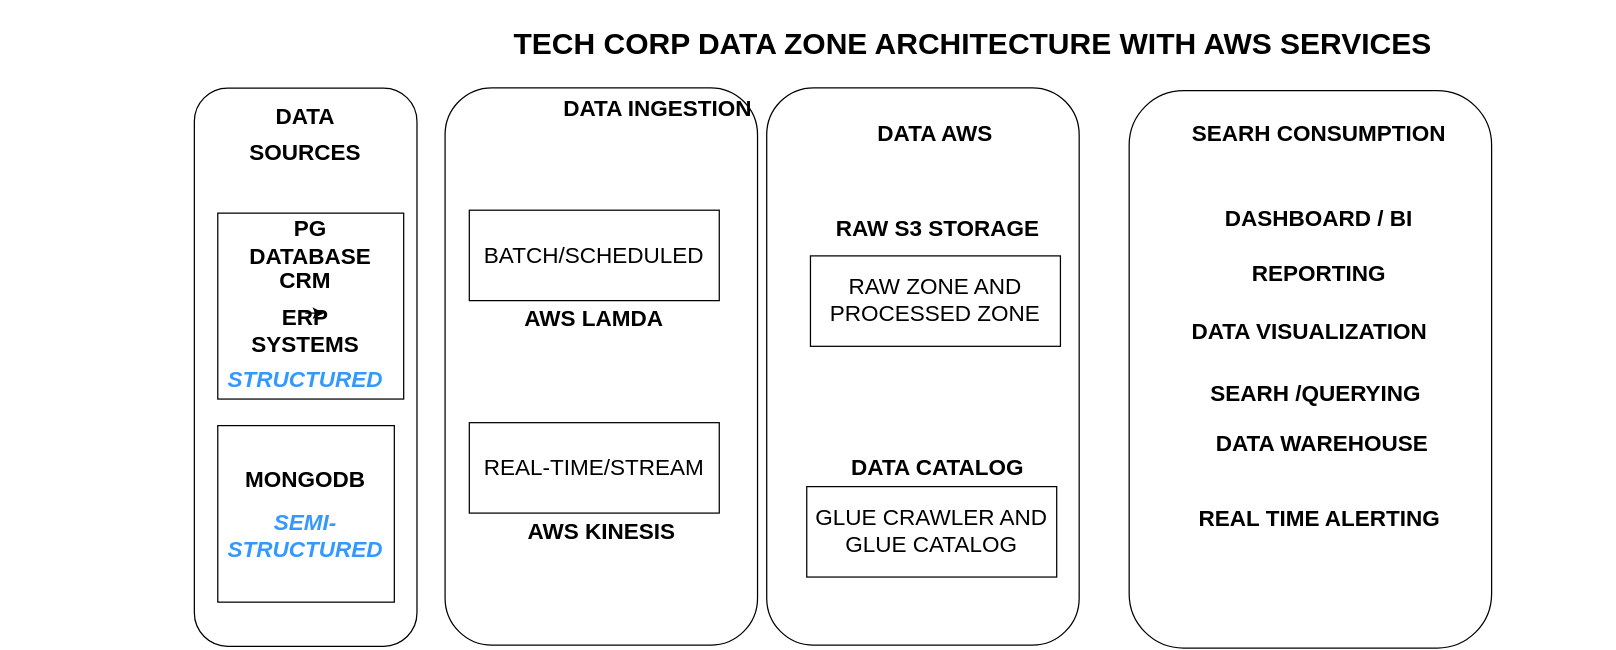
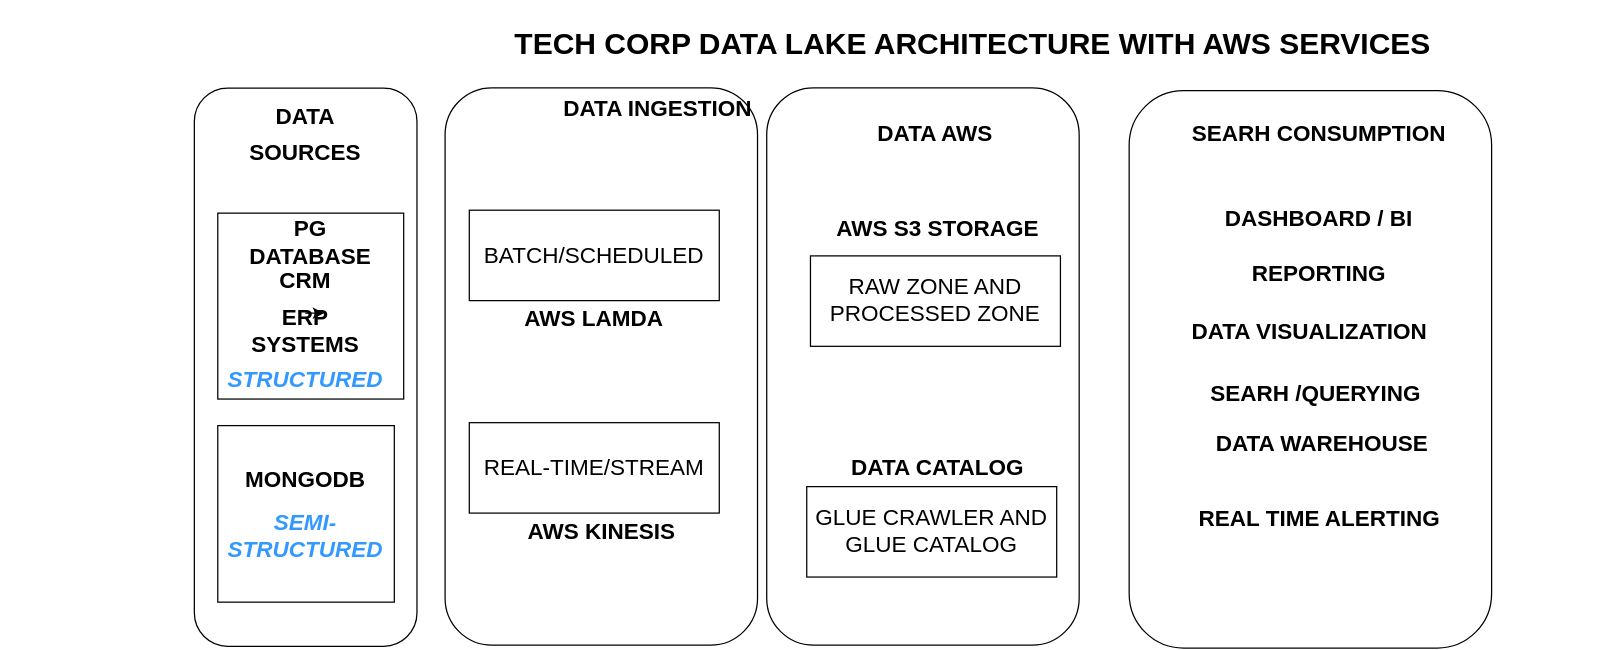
(973, 44) -> (973, 44)
(938, 229) -> (938, 229)
